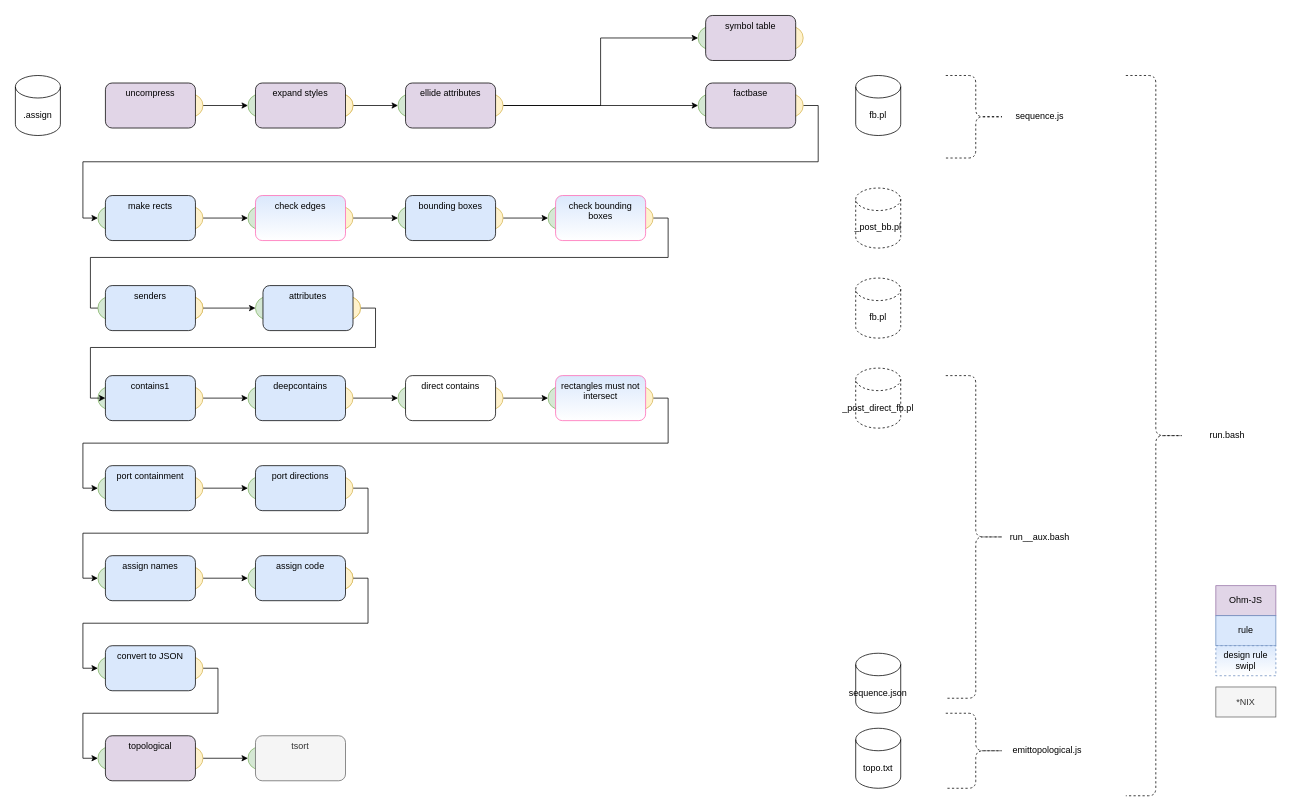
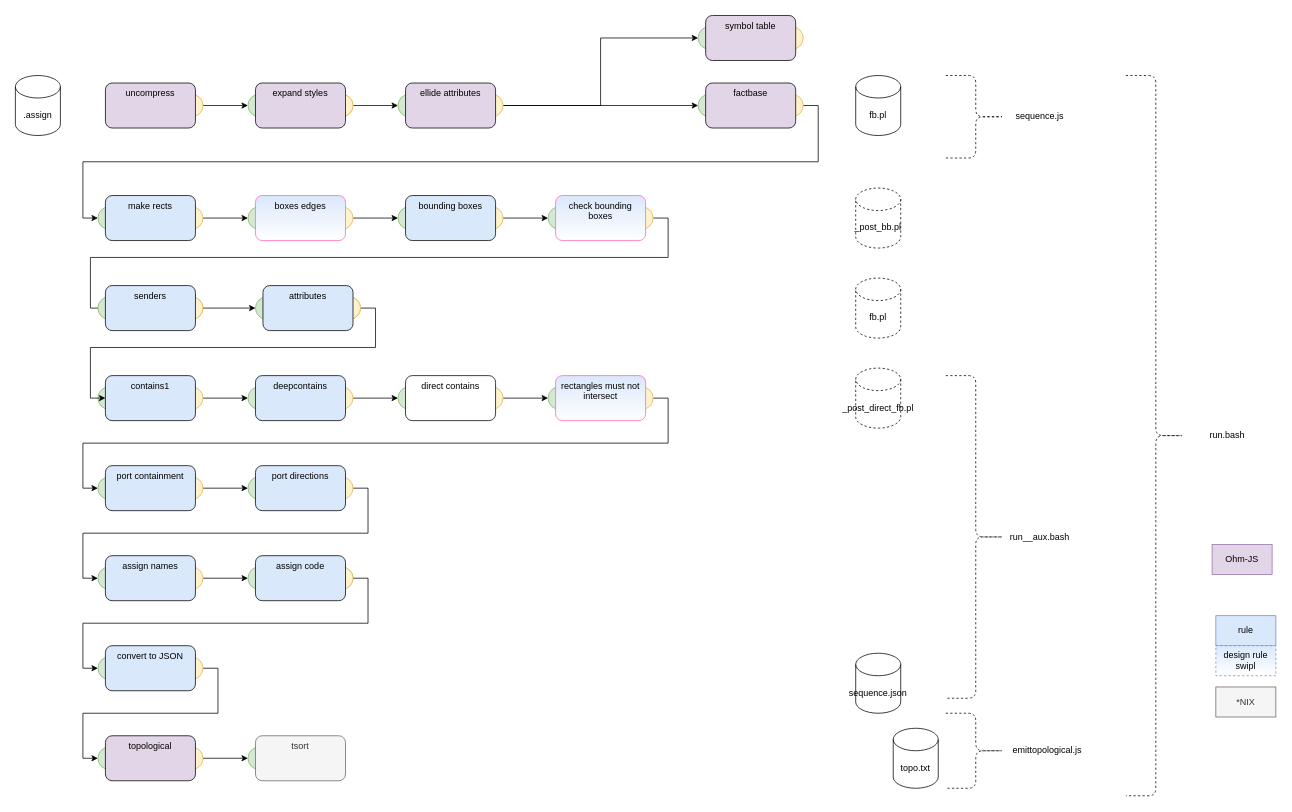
(300, 206) -> (300, 206)
(1245, 600) -> (1242, 559)
(878, 758) -> (915, 758)
